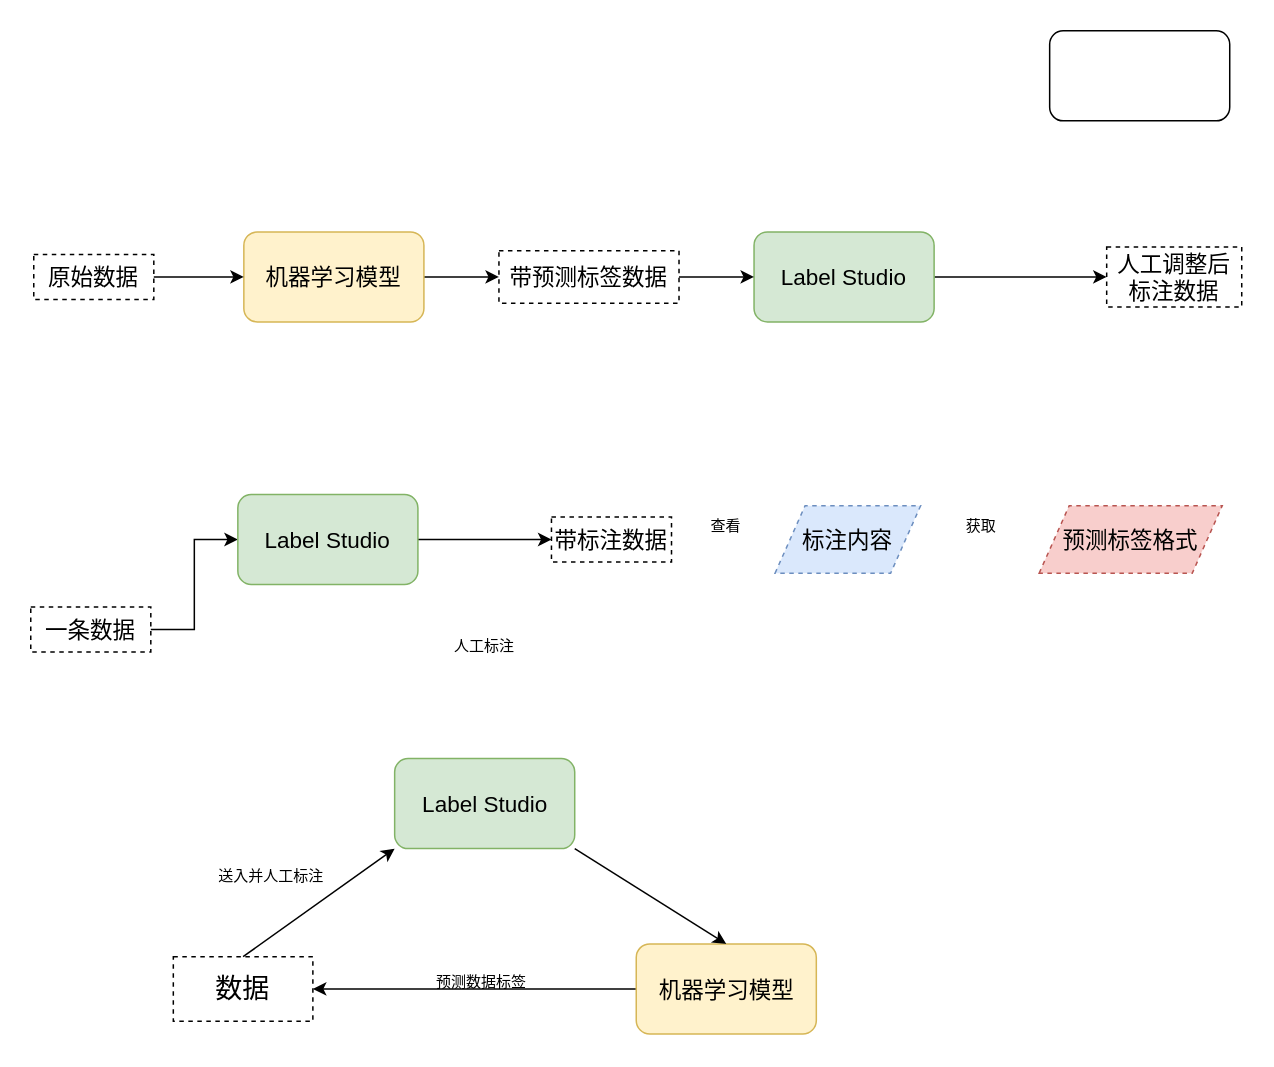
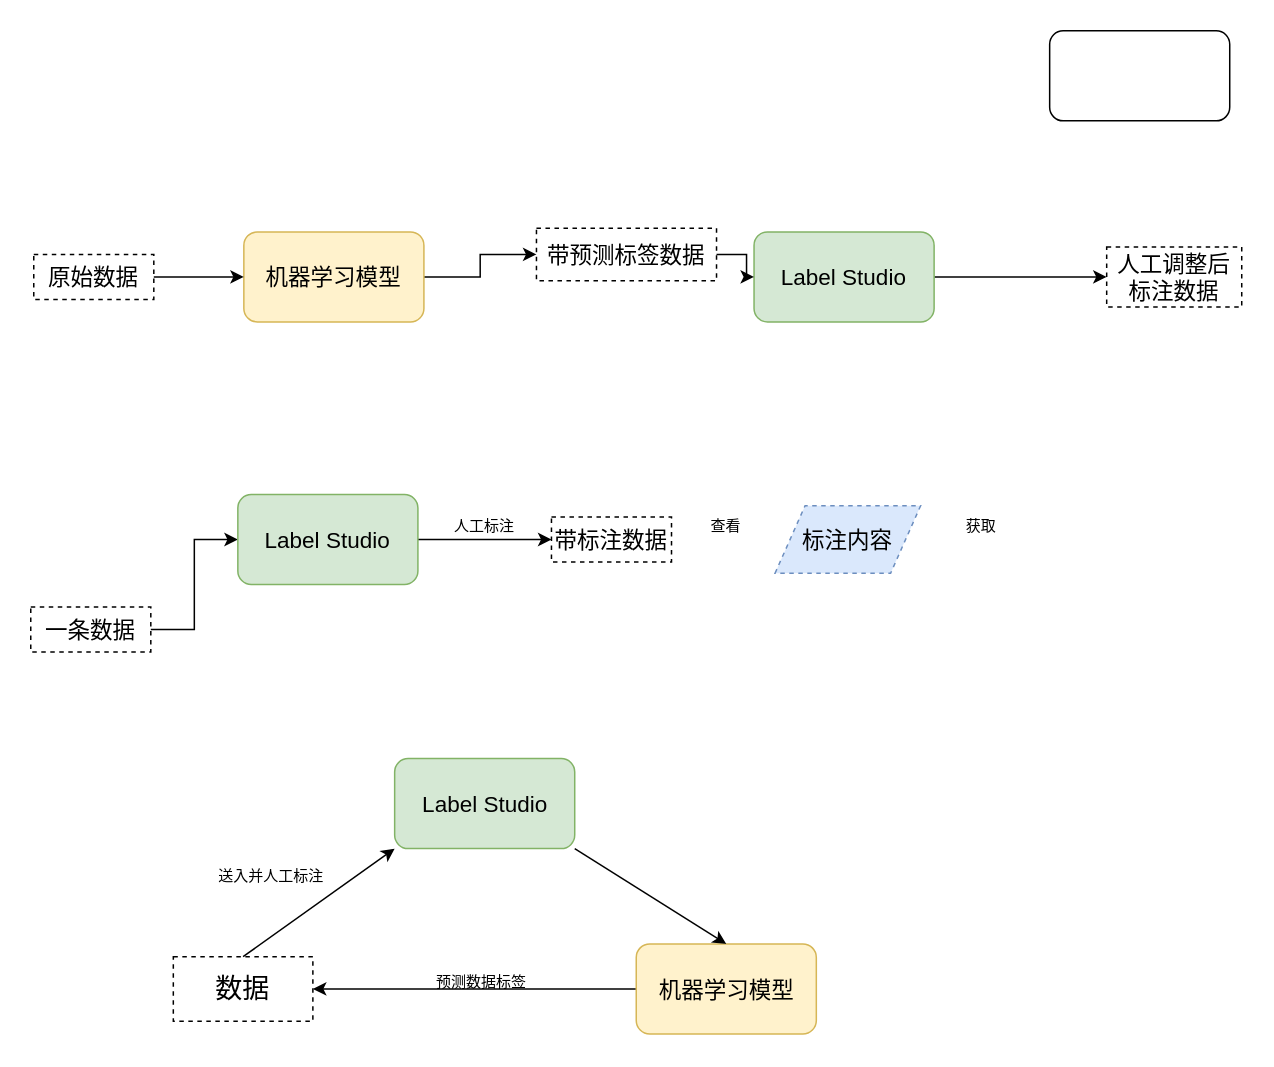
(589, 277) -> (626, 254)
(1130, 539) -> none
(485, 646) -> (485, 526)
